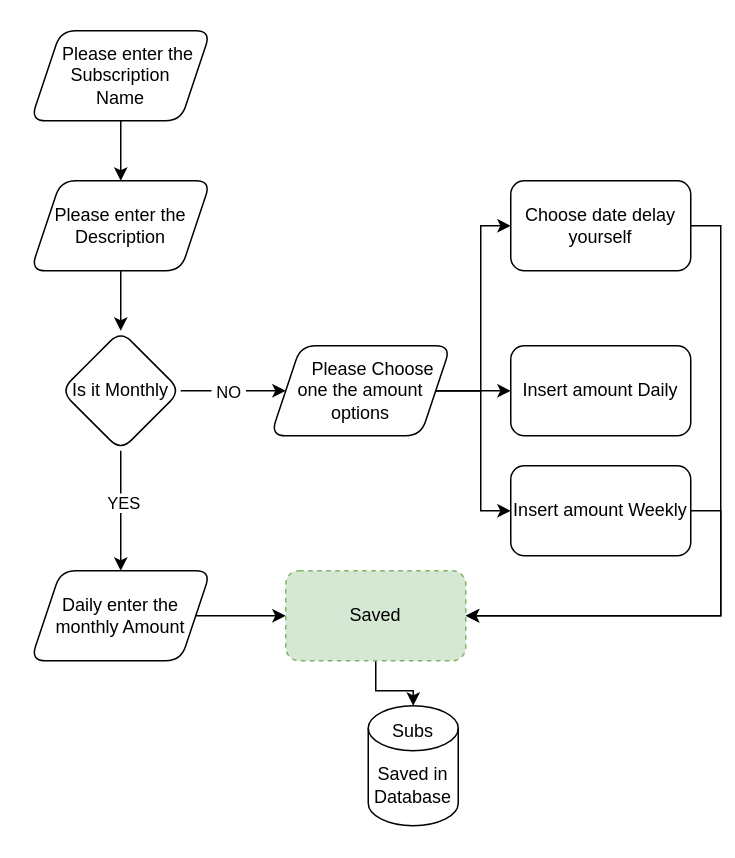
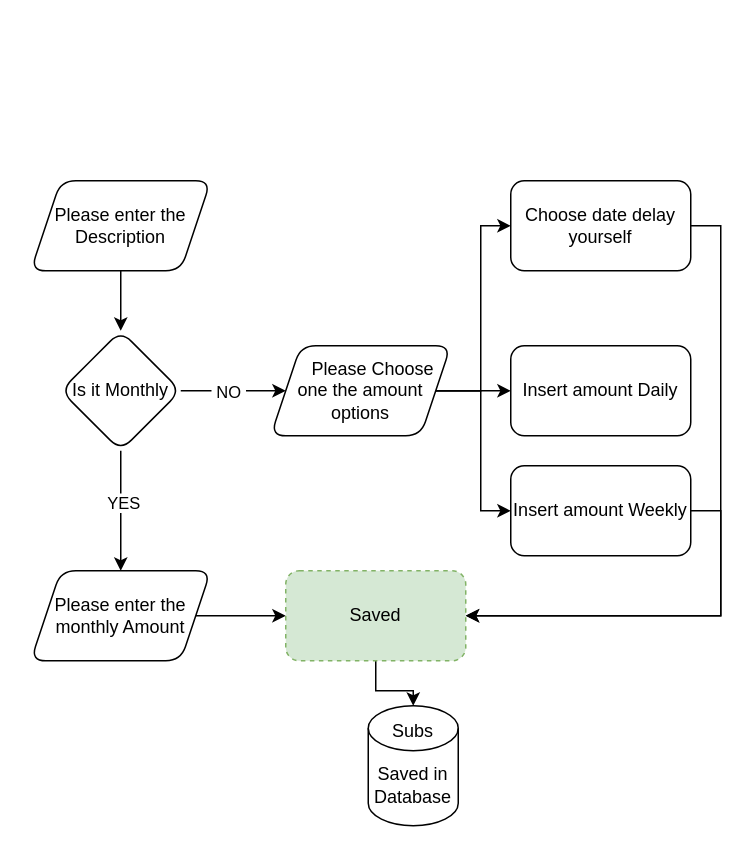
(121, 76) -> none
(121, 146) -> none
(121, 616) -> (121, 616)
